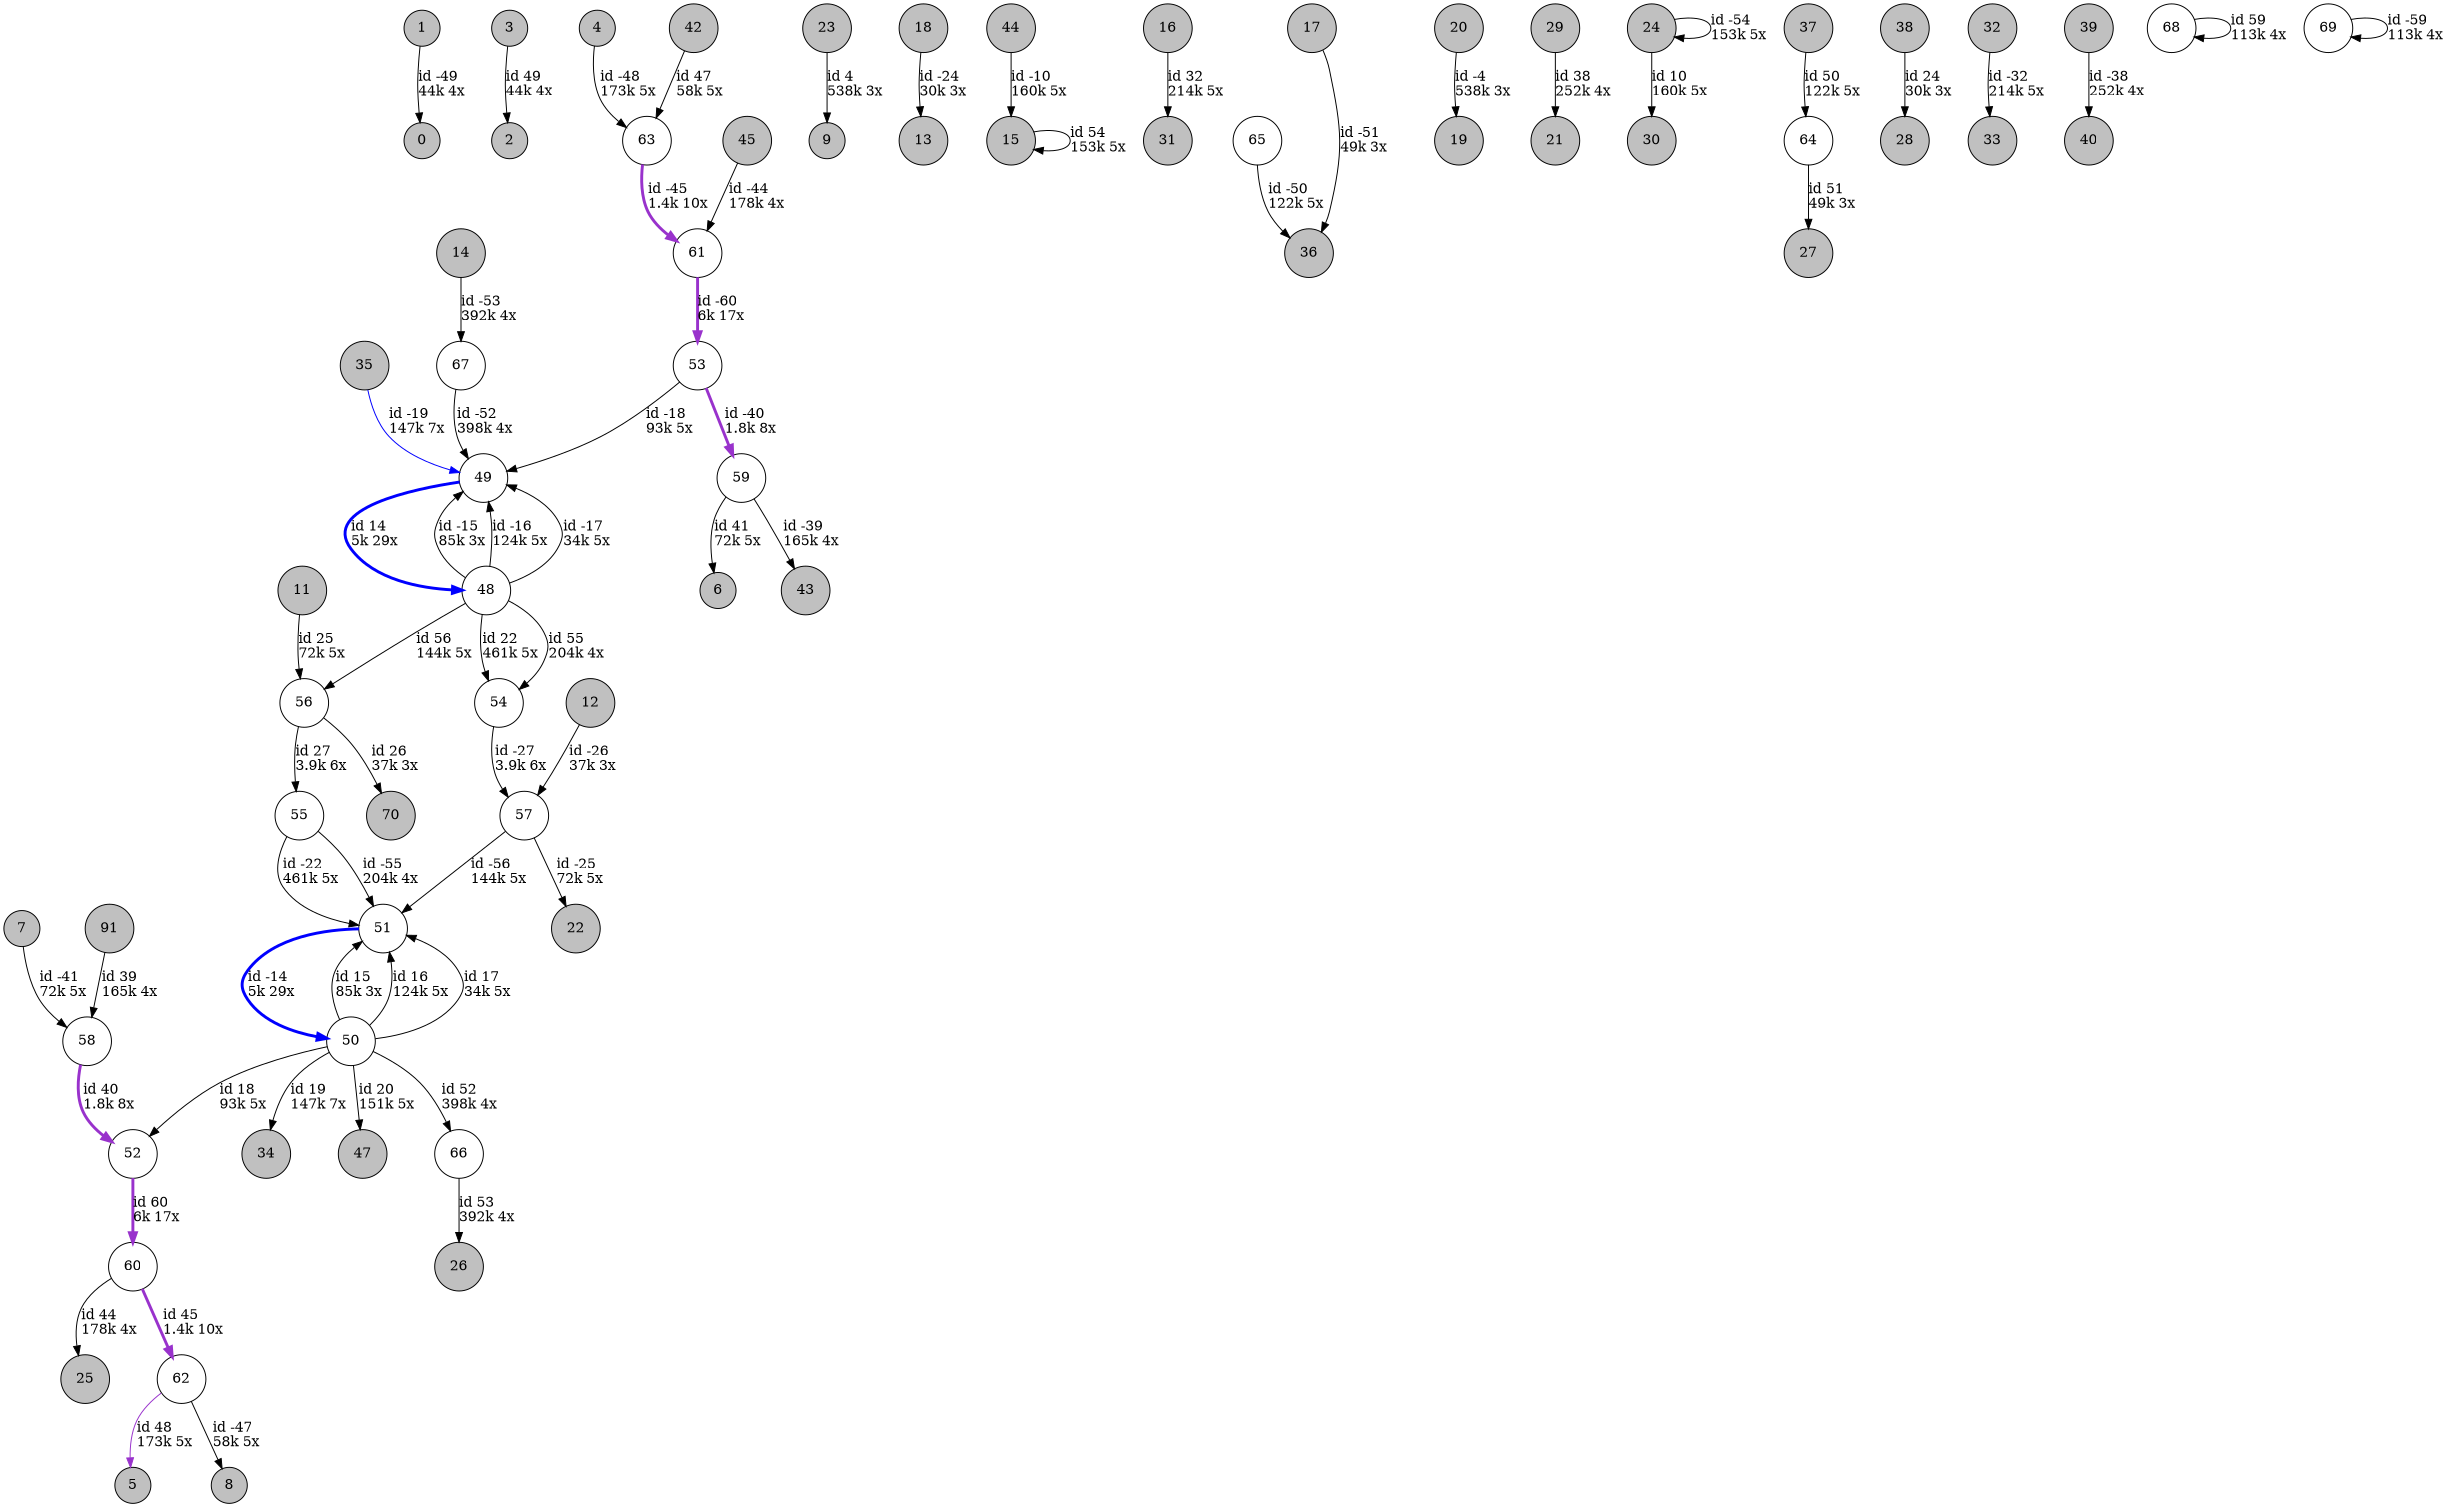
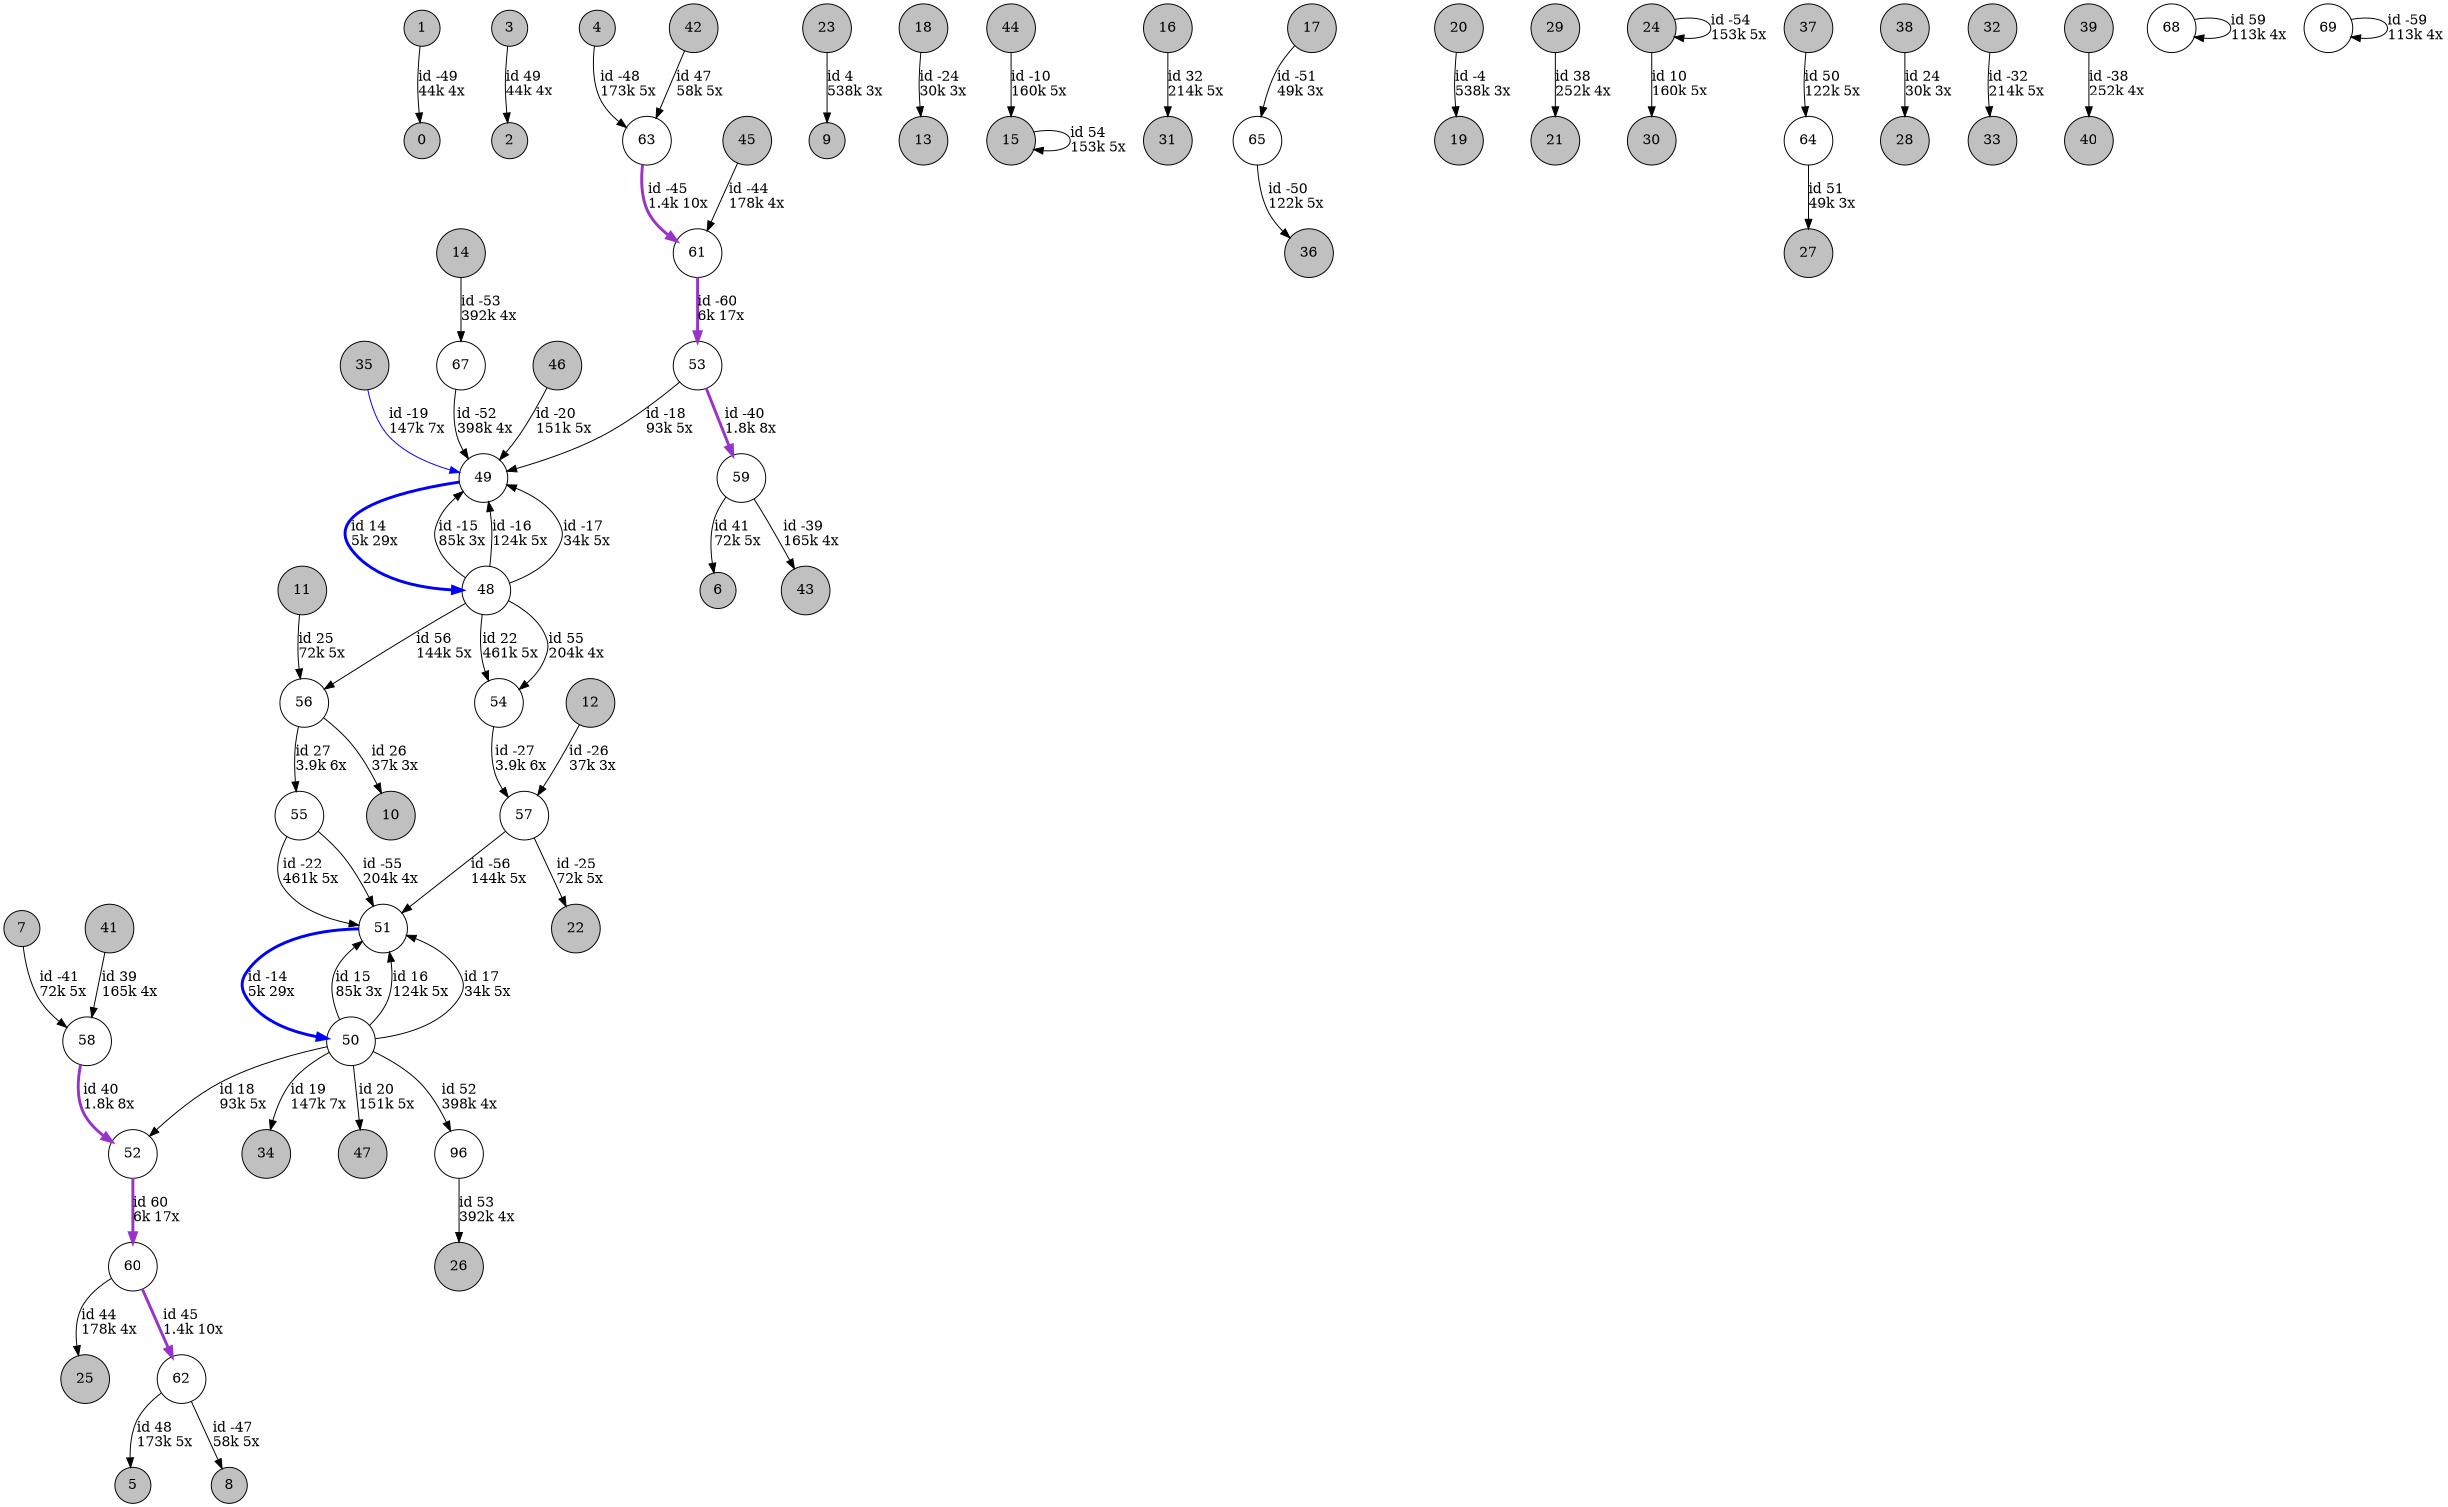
(1339, 136) -> (1275, 74)
none -> (557, 366)
(391, 816) -> (391, 816)
(110, 929) -> (110, 929)
(459, 1154) -> (459, 1154)
(137, 1421) -> (137, 1421)
